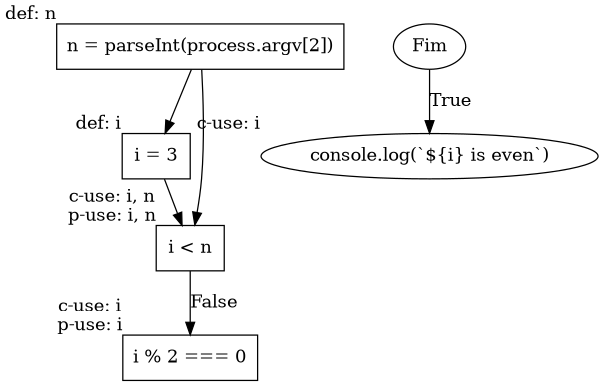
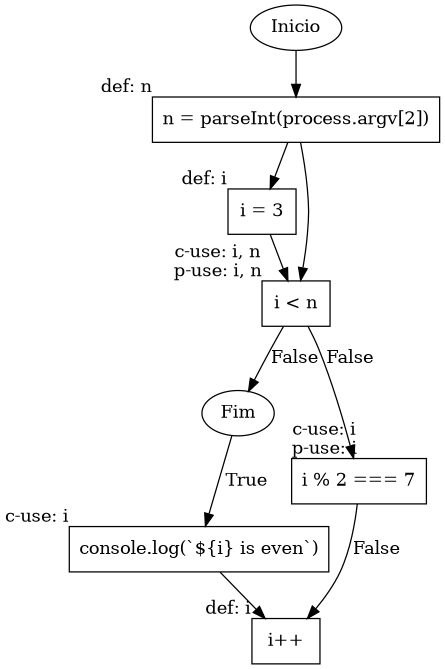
none -> (296, 28)
(430, 156) -> (199, 549)
none -> (269, 353)
(190, 358) -> (359, 481)
none -> (286, 641)
